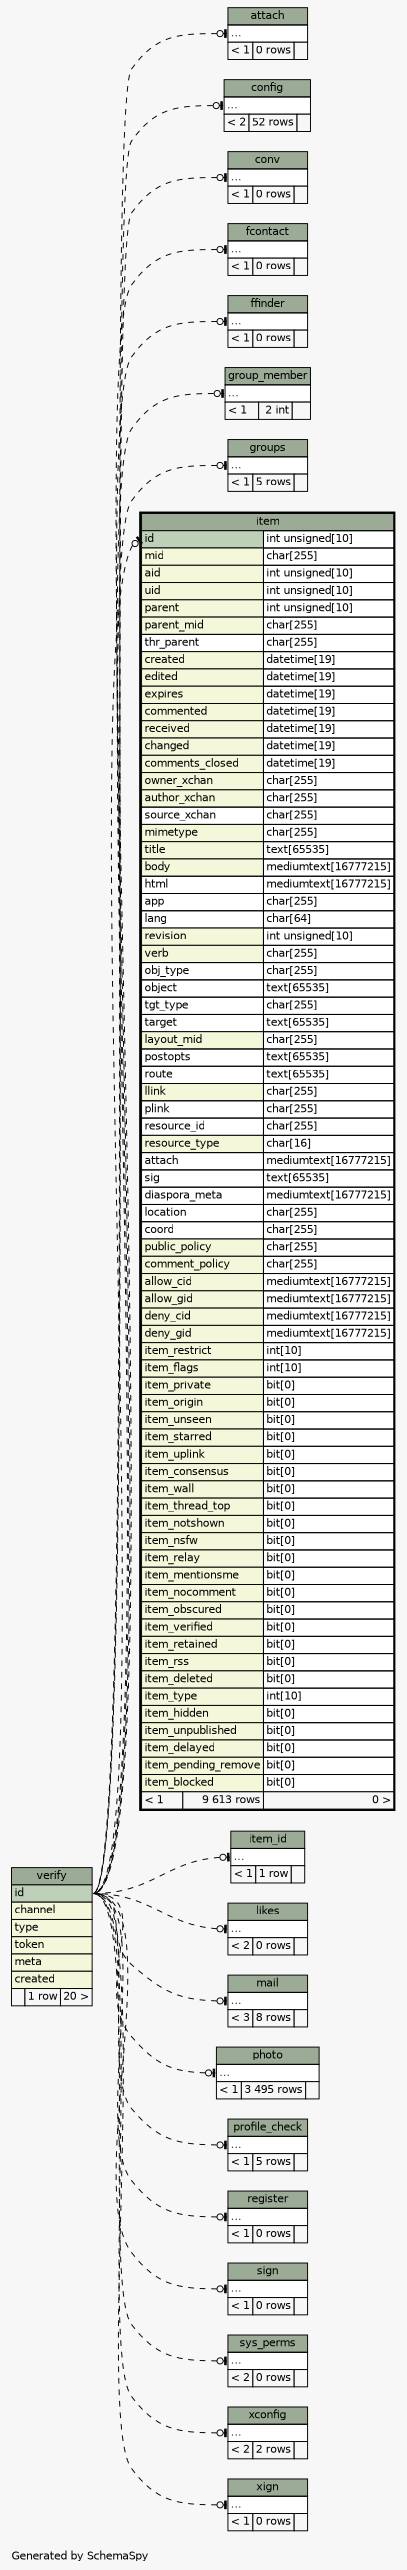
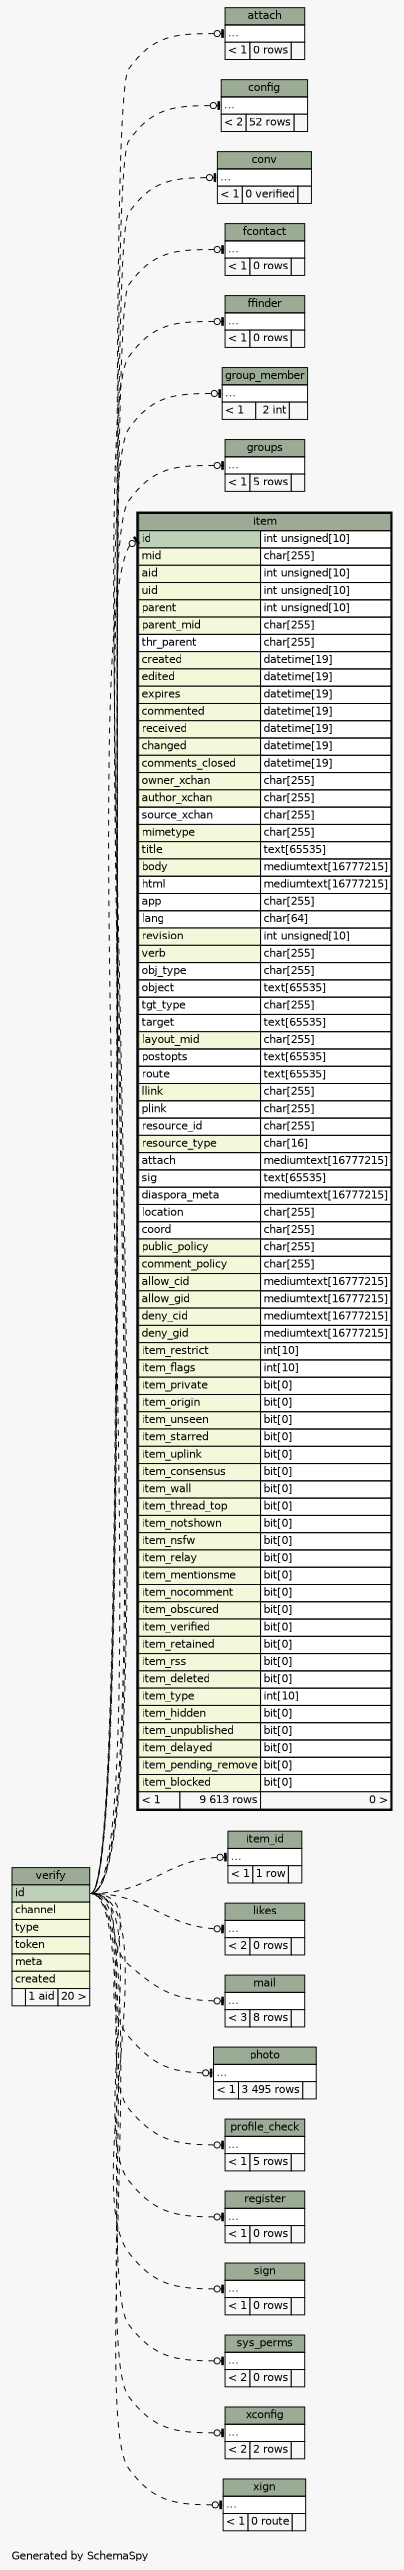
(274, 194) -> (270, 194)
(43, 1997) -> (42, 1997)
(274, 2522) -> (270, 2522)
